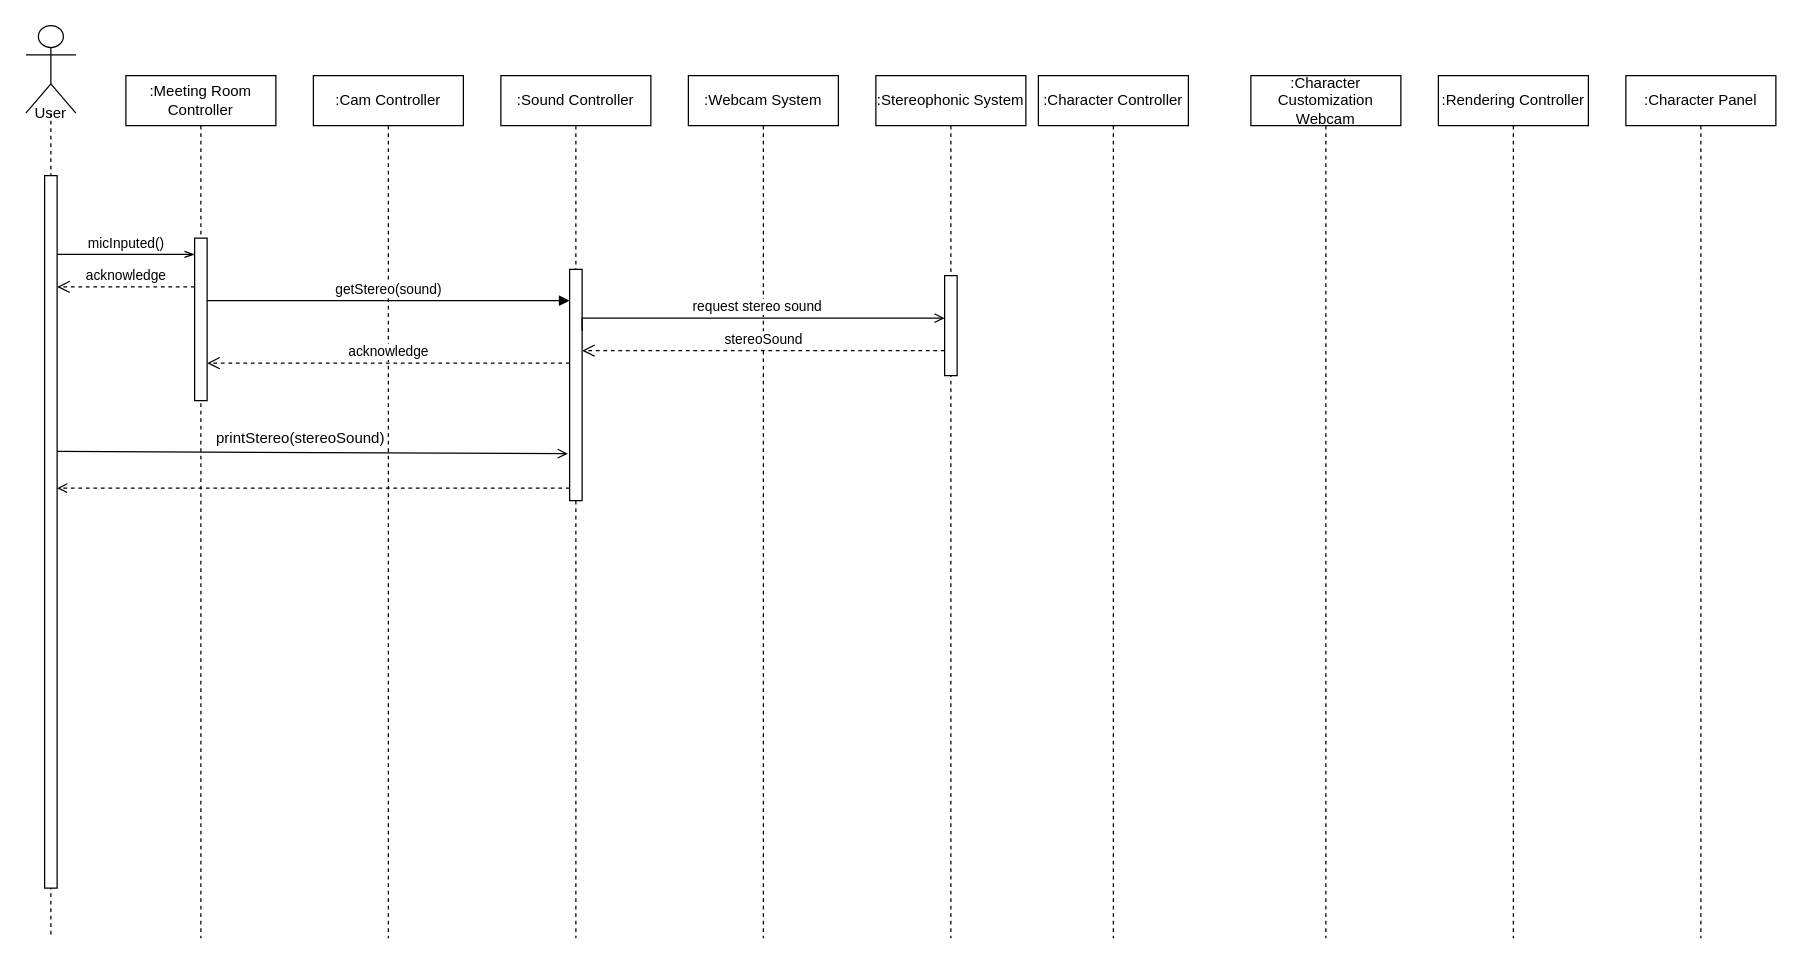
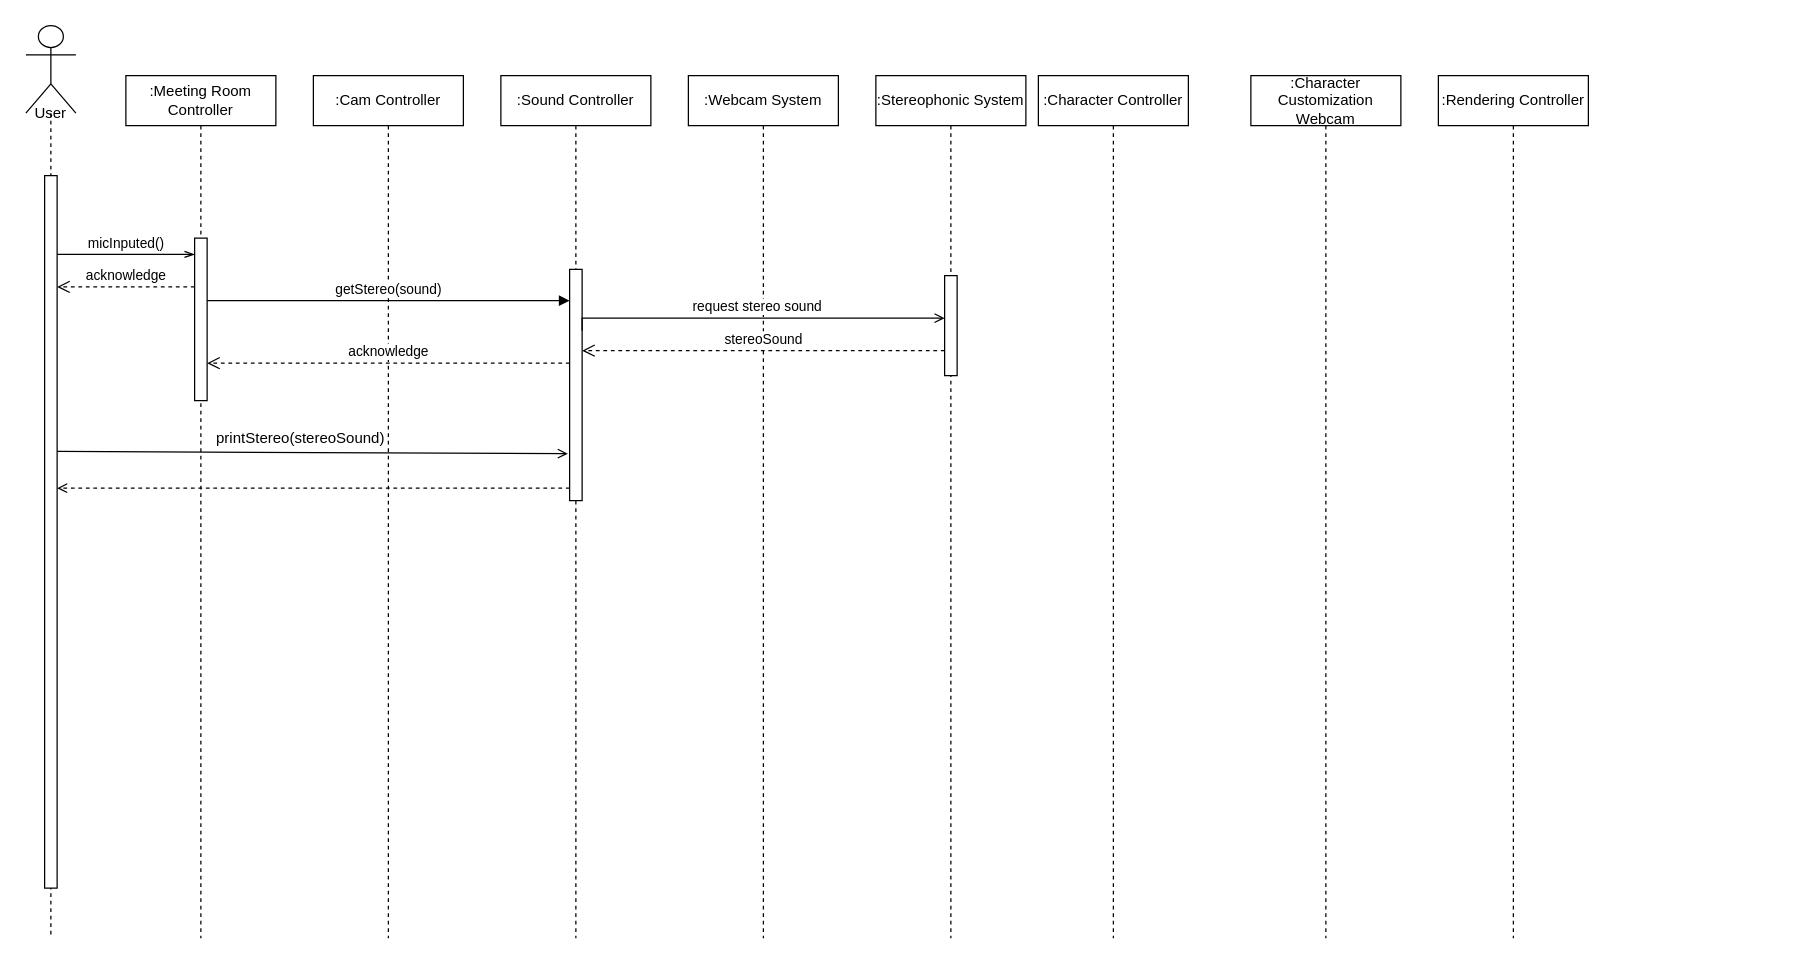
(1701, 507) -> none
